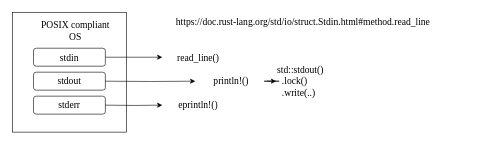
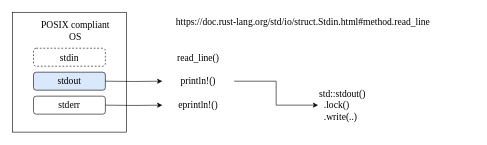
(69, 57) -> (69, 57)
(156, 57) -> none
(69, 81) -> (69, 81)
(231, 81) -> (198, 81)
(315, 81) -> (357, 105)
